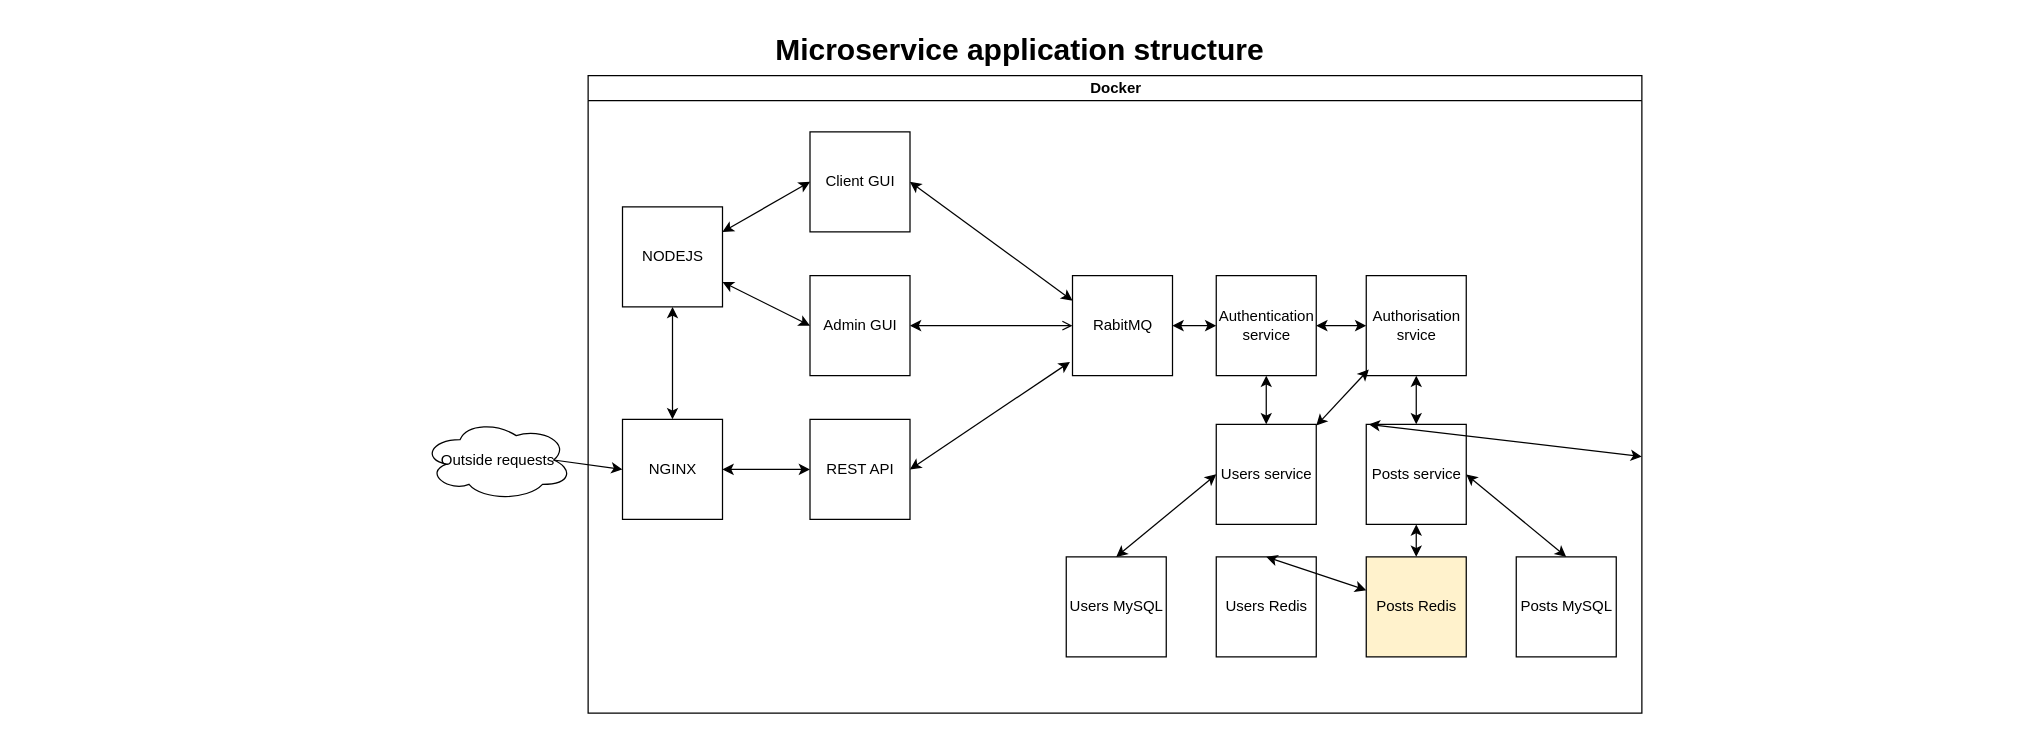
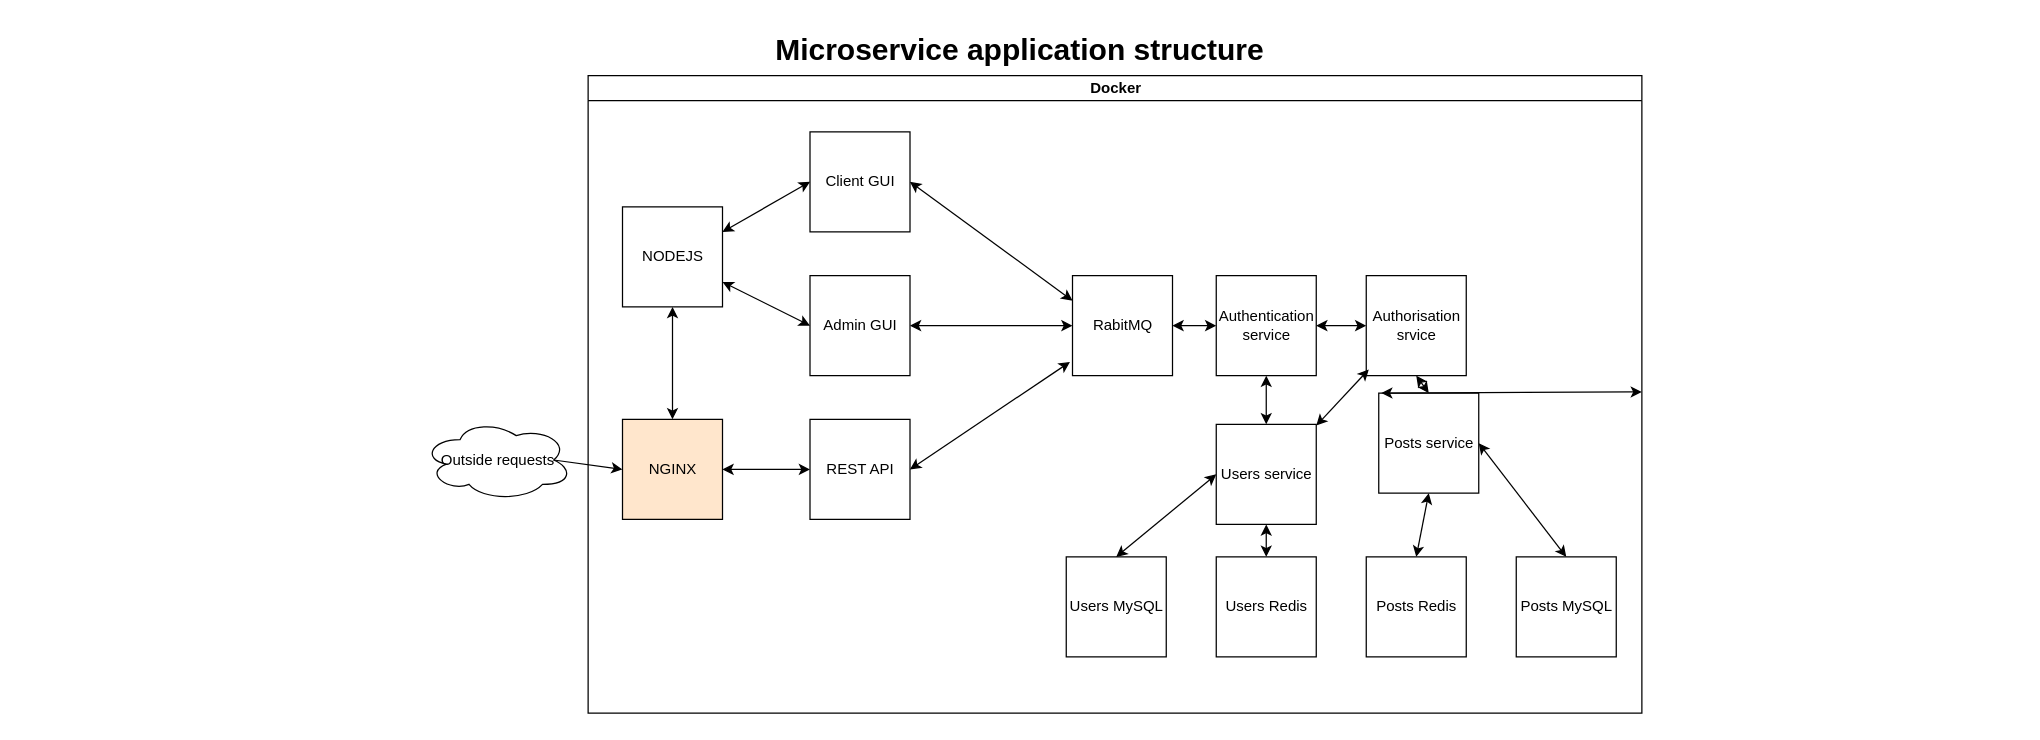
(1064, 326) -> (1062, 326)
(673, 469) -> (673, 469)
(1416, 474) -> (1429, 443)
(1316, 573) -> (1266, 541)
(1416, 607) -> (1416, 607)
